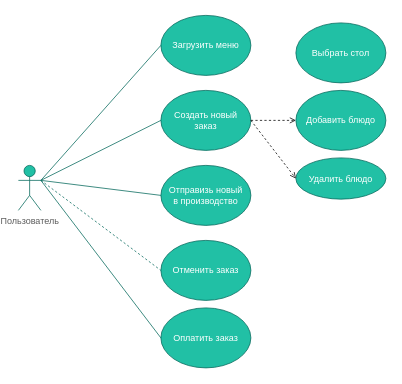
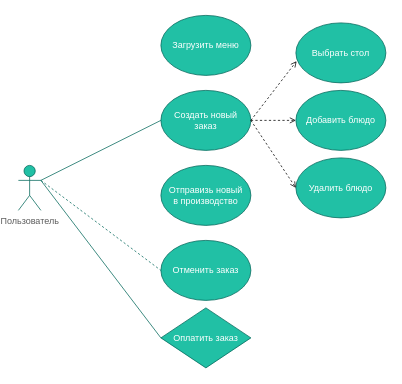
none -> (274, 90)
(103, 111) -> none
(341, 179) -> (341, 188)
(103, 188) -> none
(206, 338) -> (206, 338)
